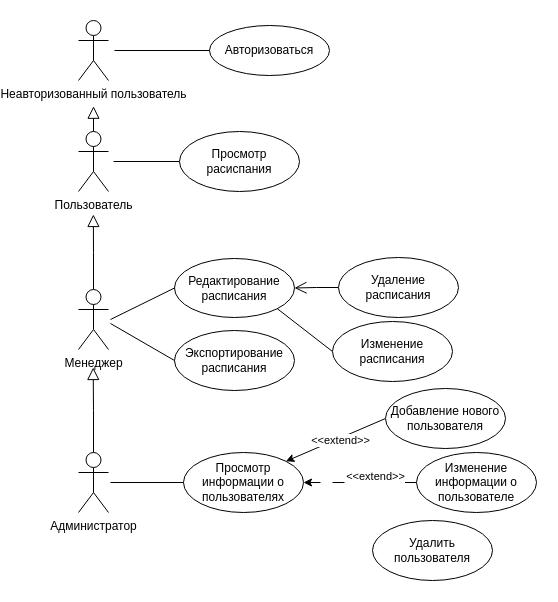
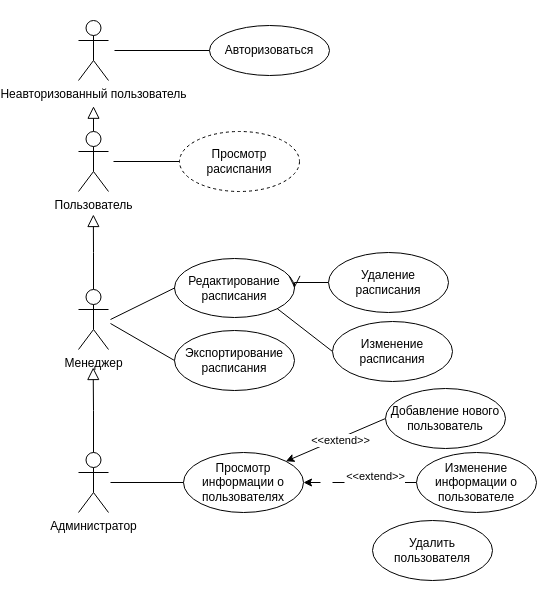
(240, 162) -> (240, 162)
(399, 288) -> (389, 283)
(446, 419) -> (446, 419)
